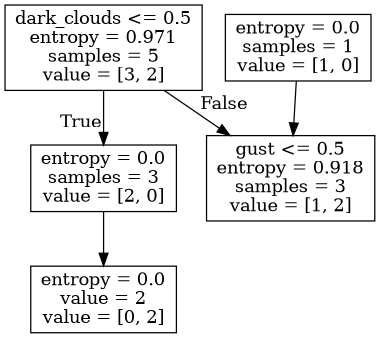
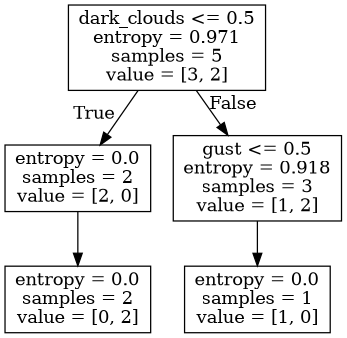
(295, 102) -> (257, 237)
(104, 178) -> (78, 178)
(104, 299) -> (78, 299)
